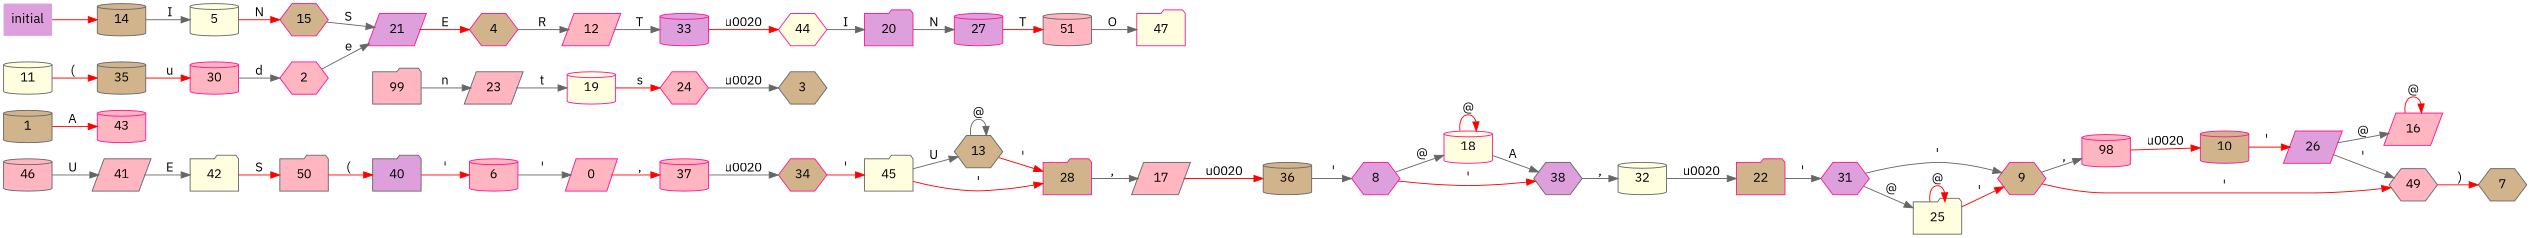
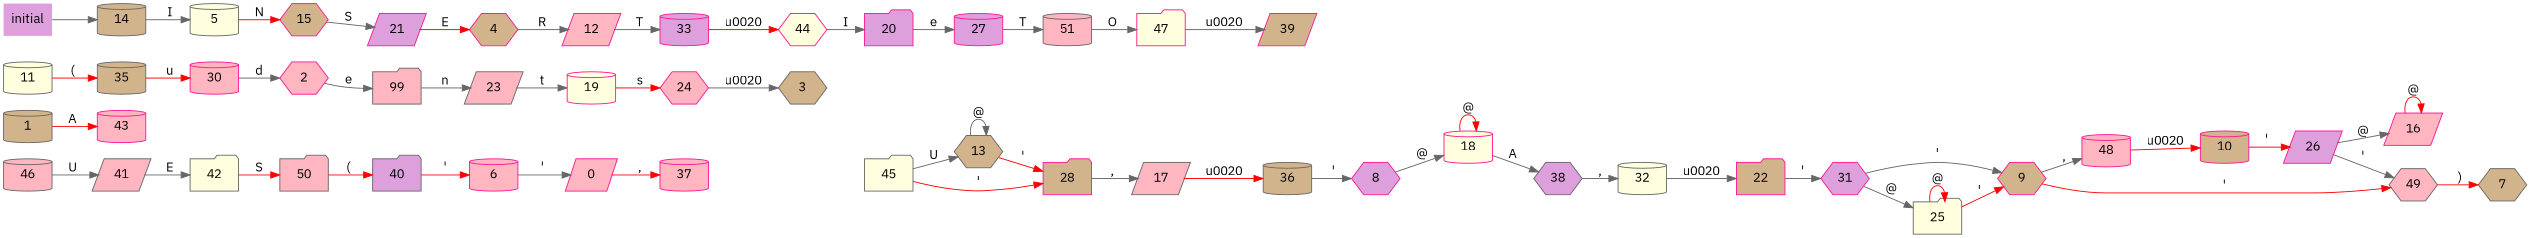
(70, 20) -> (70, 20)
(934, 23) -> (934, 23)
(1018, 30) -> (1018, 30)
none -> (1287, 30)
(341, 59) -> (344, 87)
(2106, 151) -> (2106, 151)
(803, 175) -> none
(1462, 186) -> none
